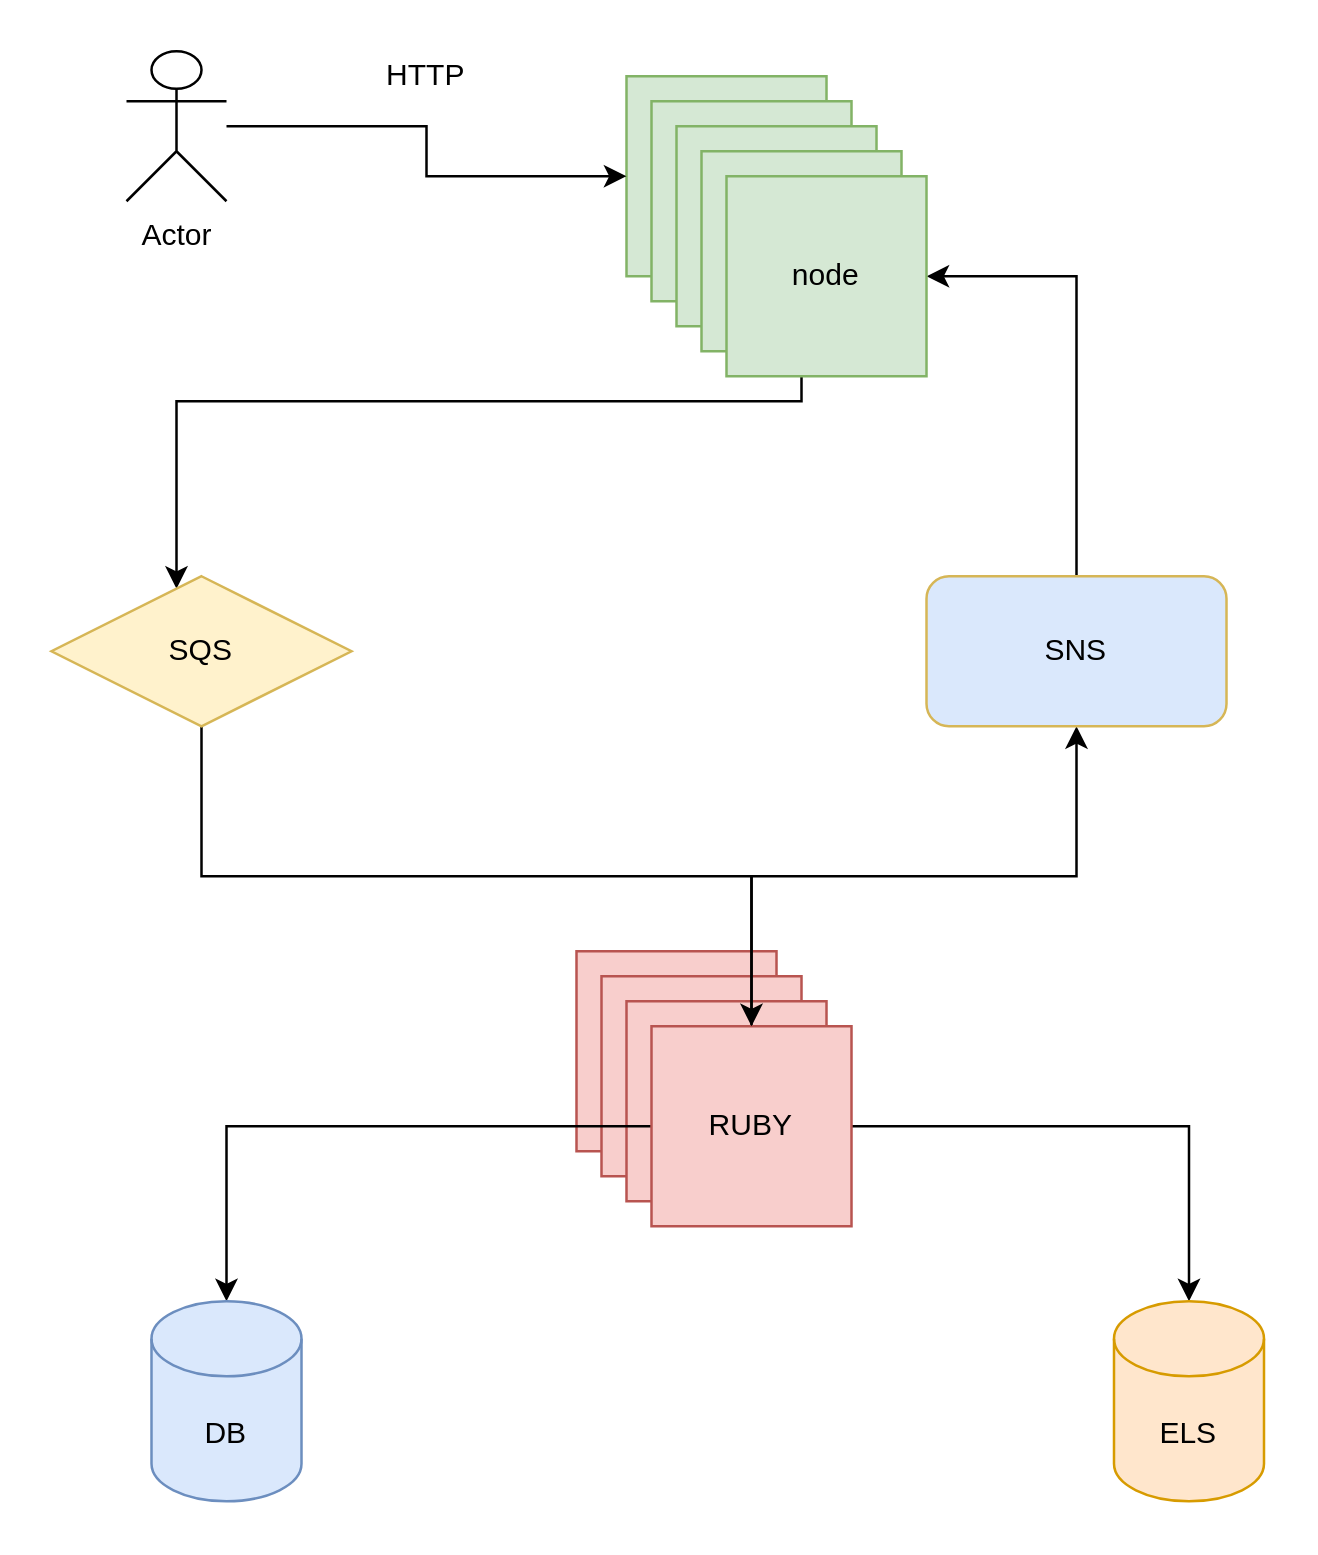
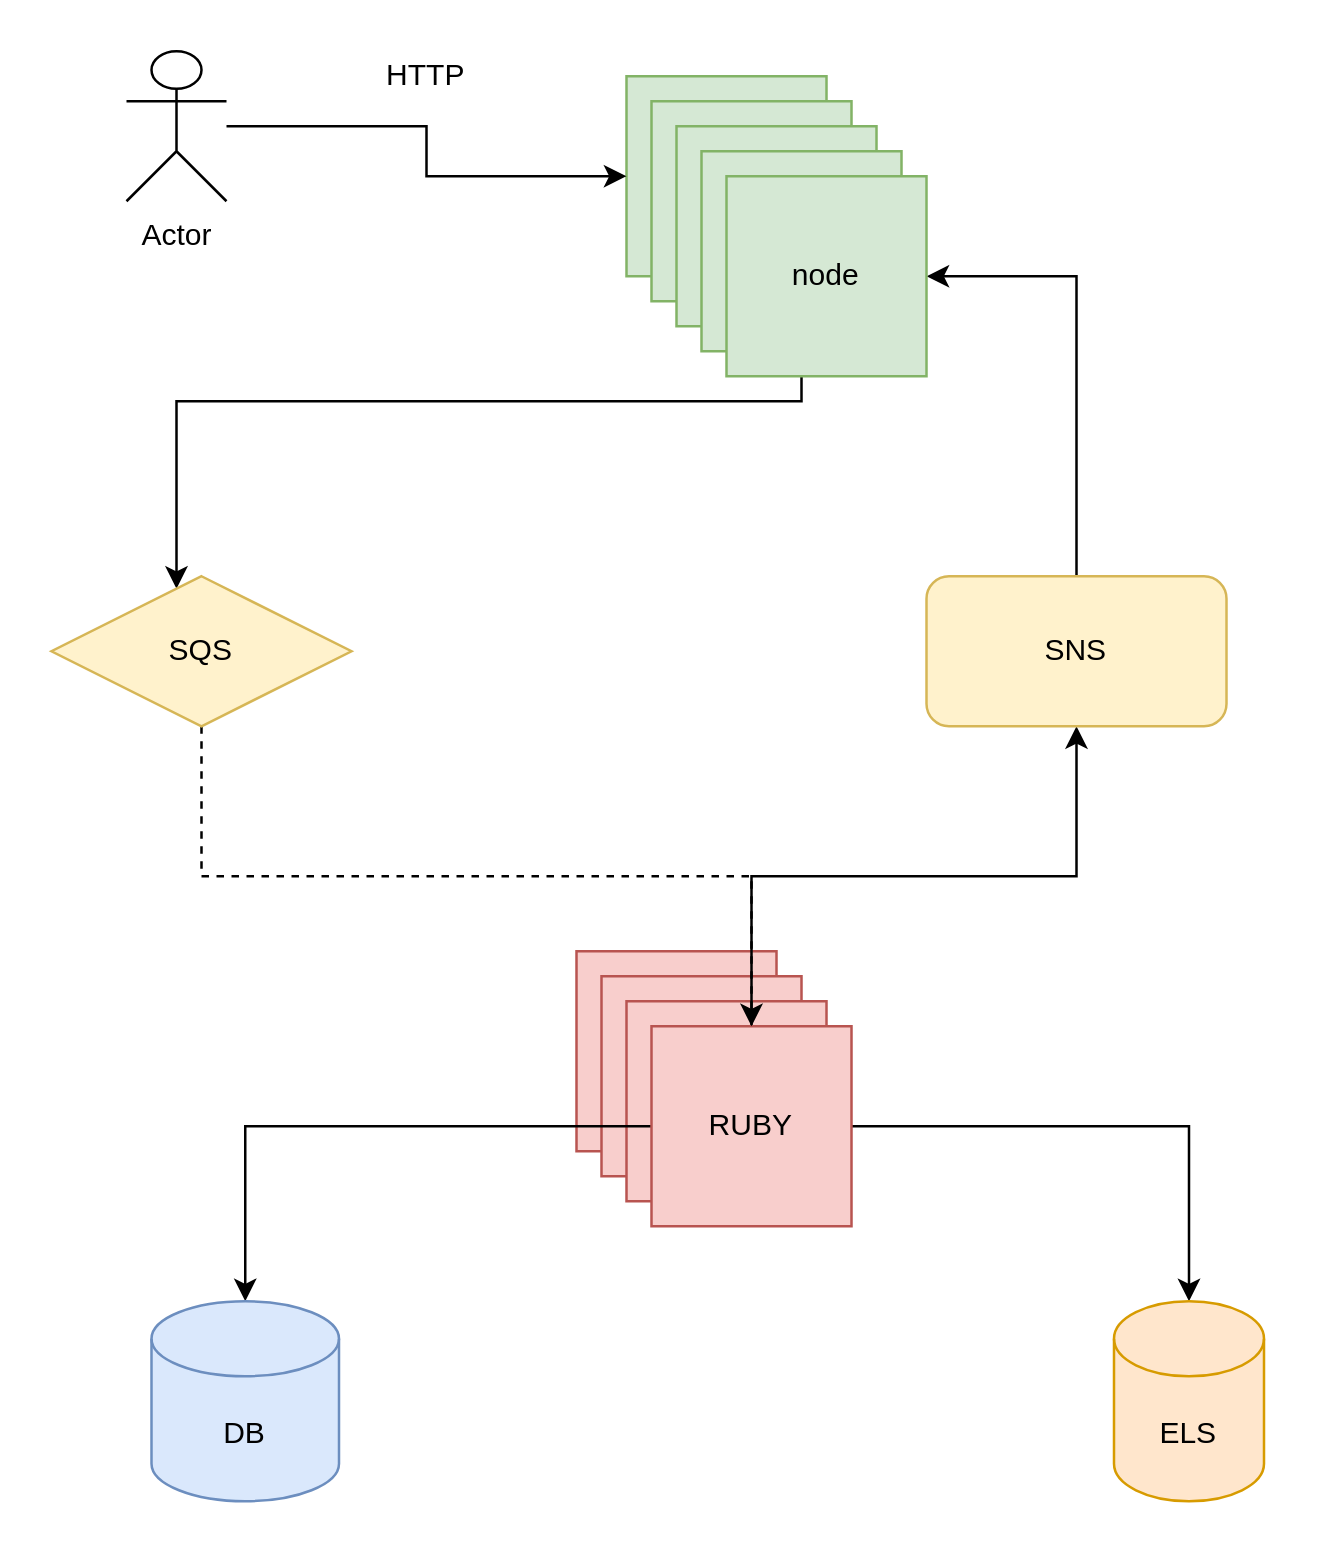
(1076, 651) -> (1076, 651)
(397, 876) -> (397, 876)
(226, 1401) -> (245, 1401)
